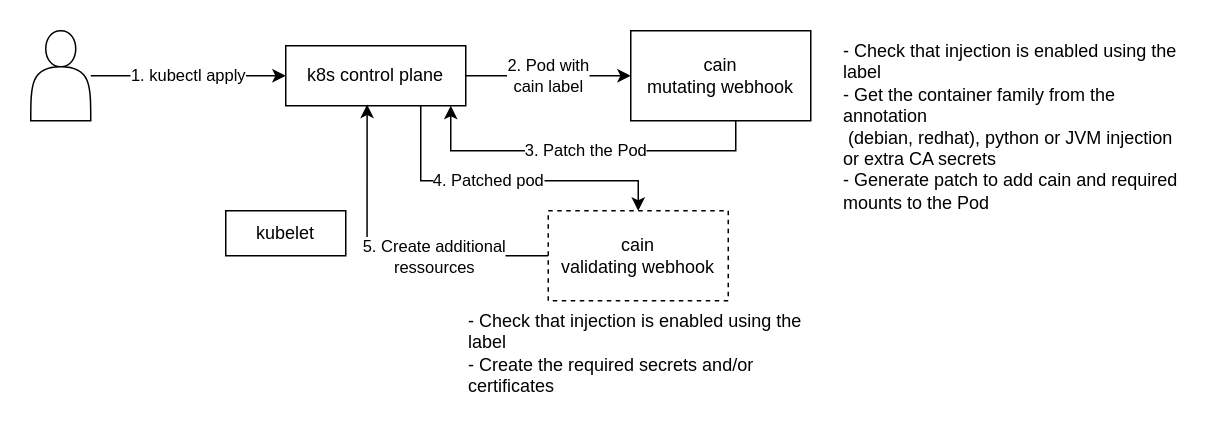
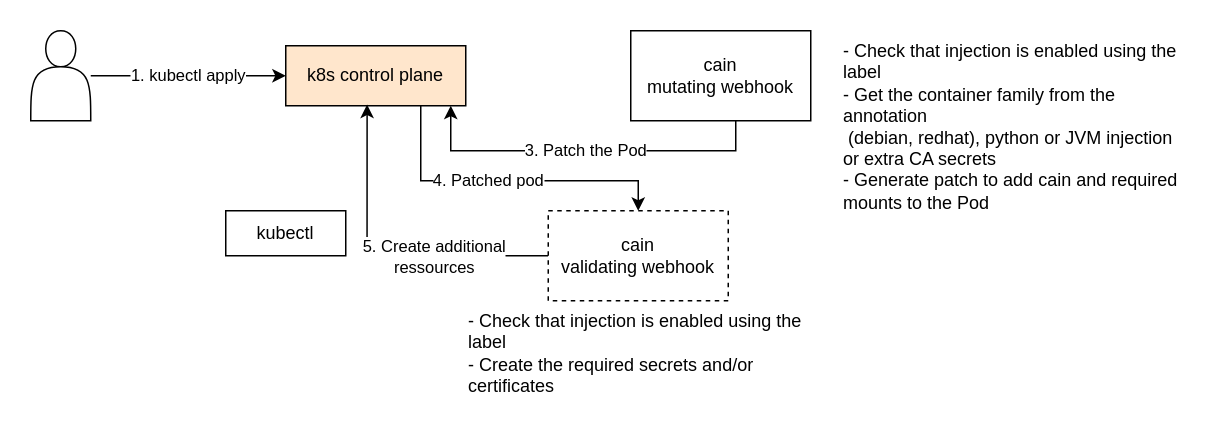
(376, 76) -> (376, 76)
(487, 76) -> none
(286, 233) -> (286, 233)
